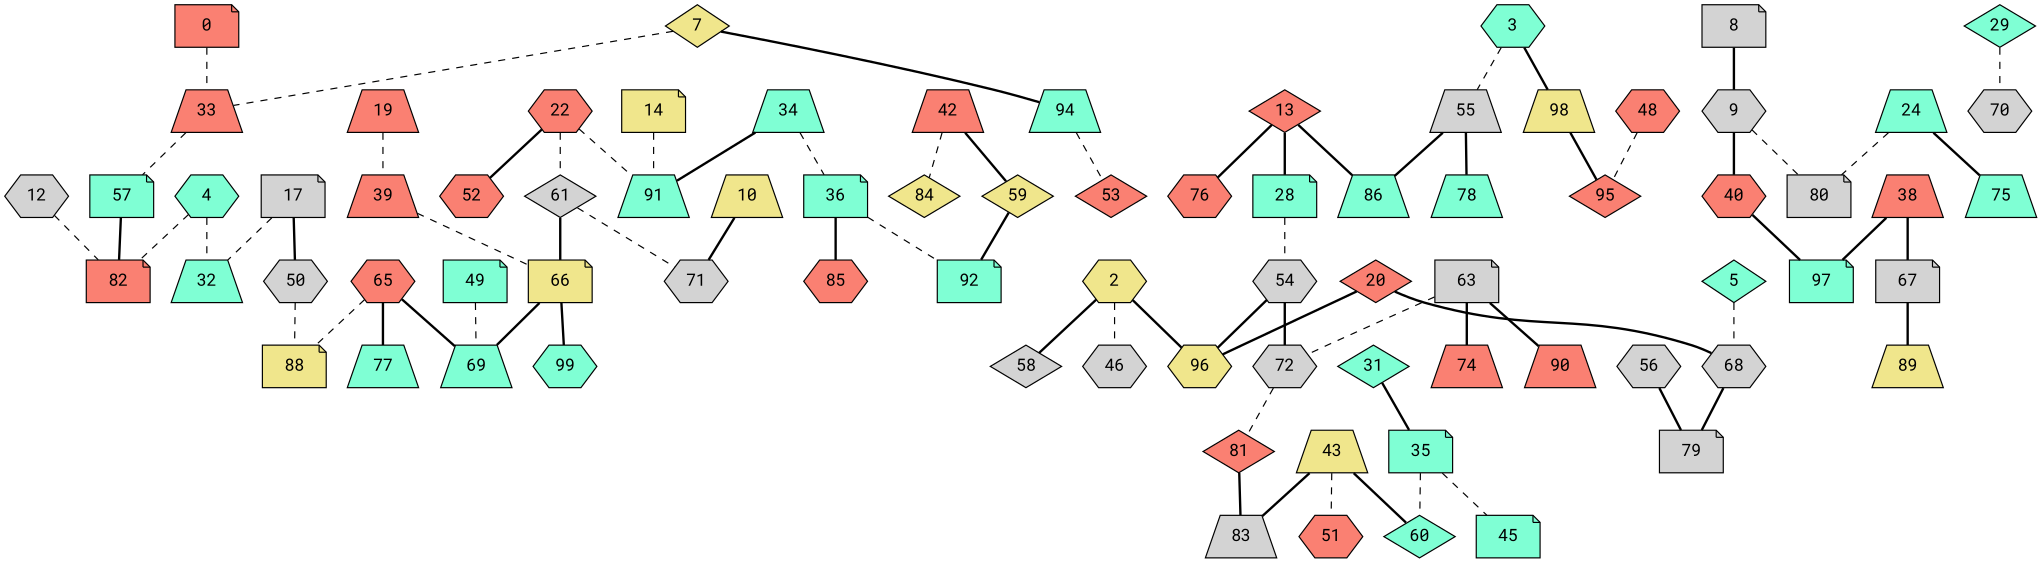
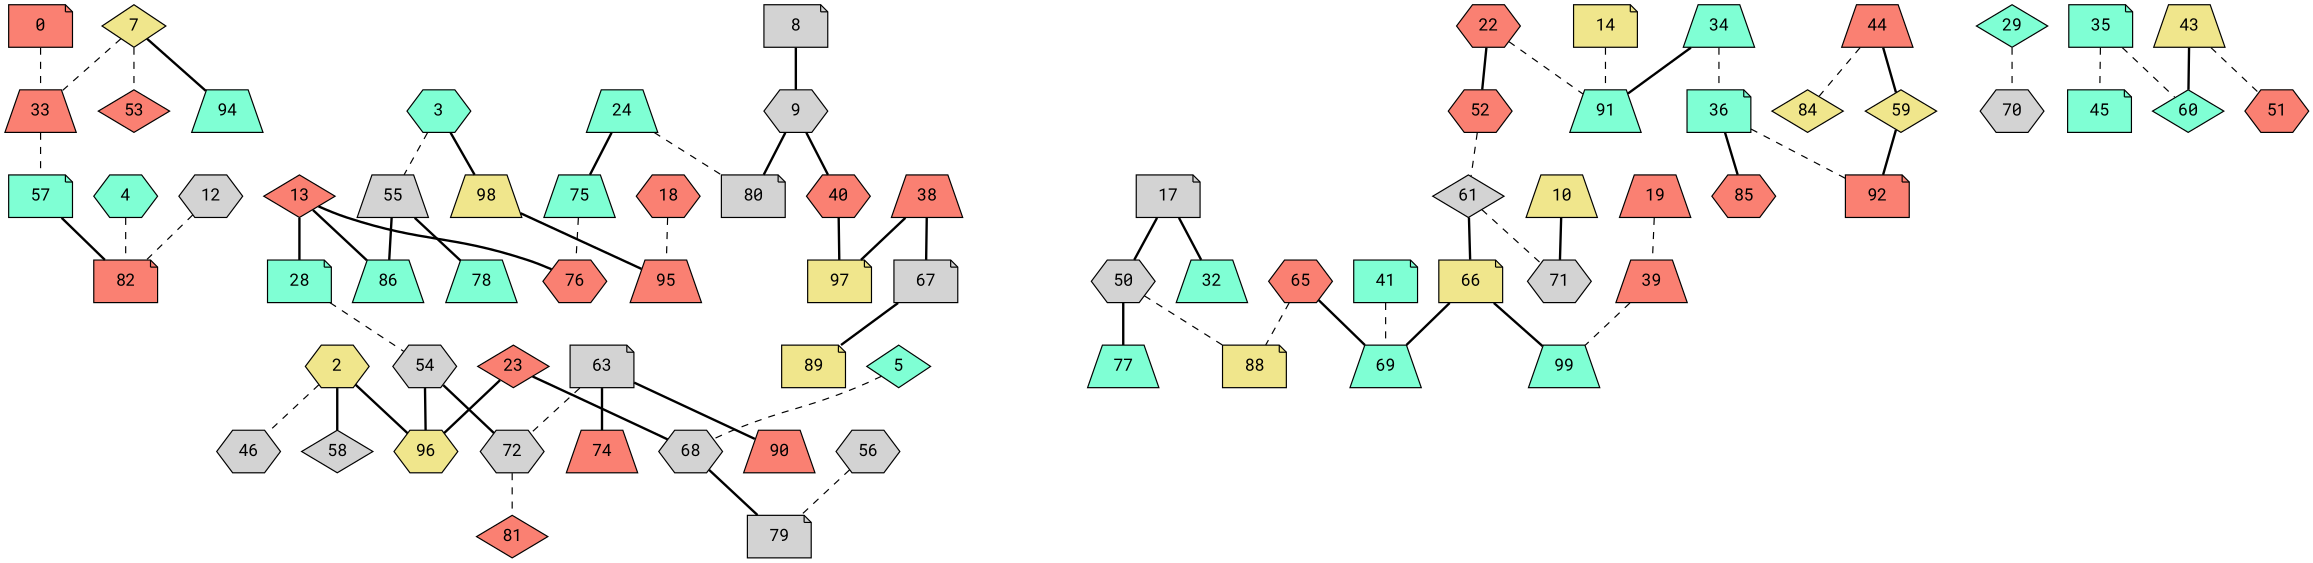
(948, 111) -> (1877, 26)
(1648, 111) -> (668, 196)
(1775, 152) -> (775, 154)
(560, 154) -> (1474, 155)
(1089, 156) -> (134, 69)
(1605, 196) -> (666, 281)
none -> (578, 232)
(207, 239) -> none
(250, 239) -> (1190, 239)
(473, 239) -> (1608, 324)
(475, 281) -> (1386, 281)
(969, 281) -> (1877, 196)
(1376, 281) -> (513, 366)
(1821, 281) -> (840, 281)
(383, 324) -> (1123, 324)
(565, 366) -> (1564, 366)
(1373, 366) -> none
(1908, 366) -> (814, 366)
(1670, 409) -> (825, 492)
(1241, 537) -> none
